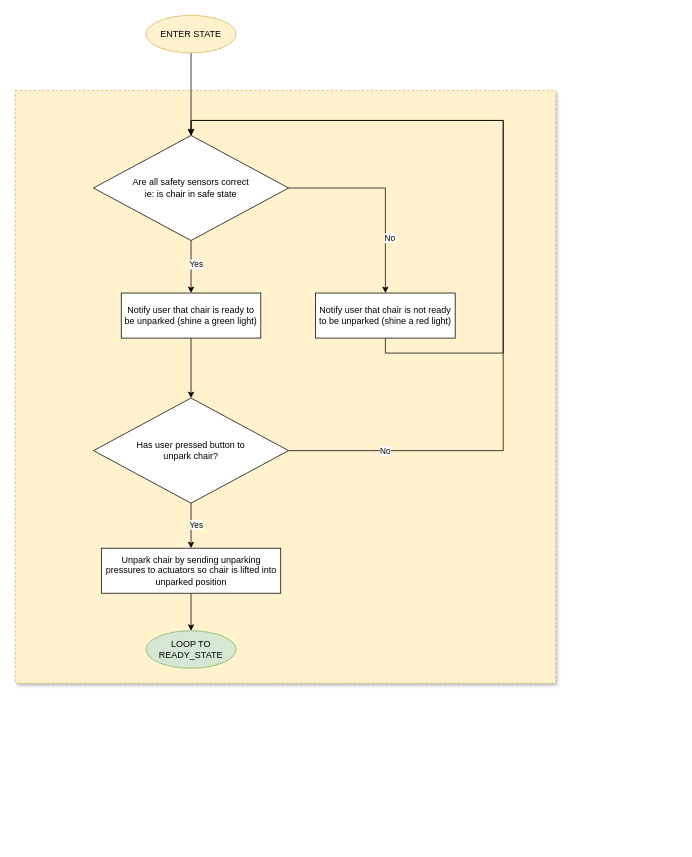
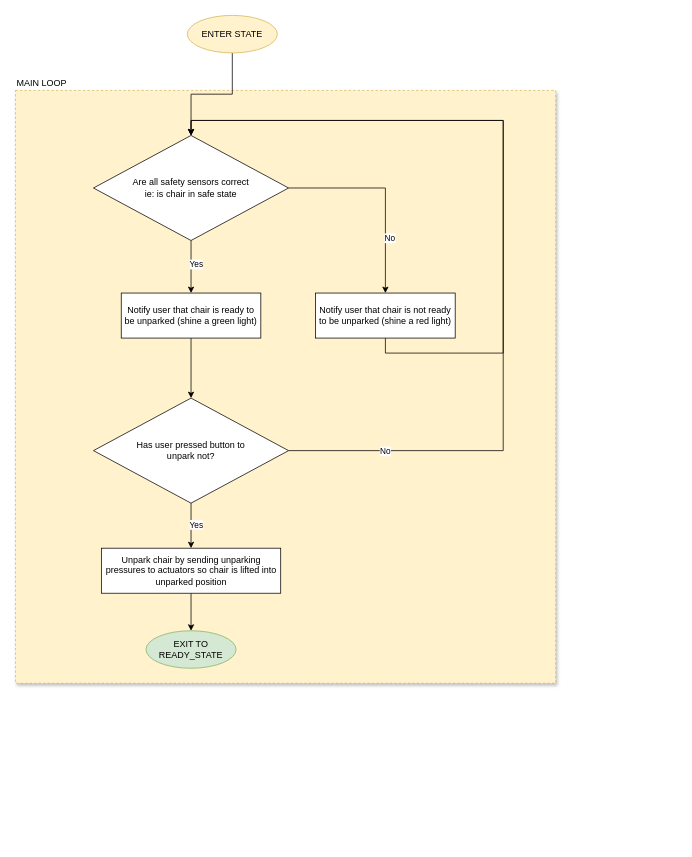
(191, 34) -> (232, 34)
none -> (75, 83)
(191, 450) -> (191, 450)
(191, 649) -> (191, 649)
